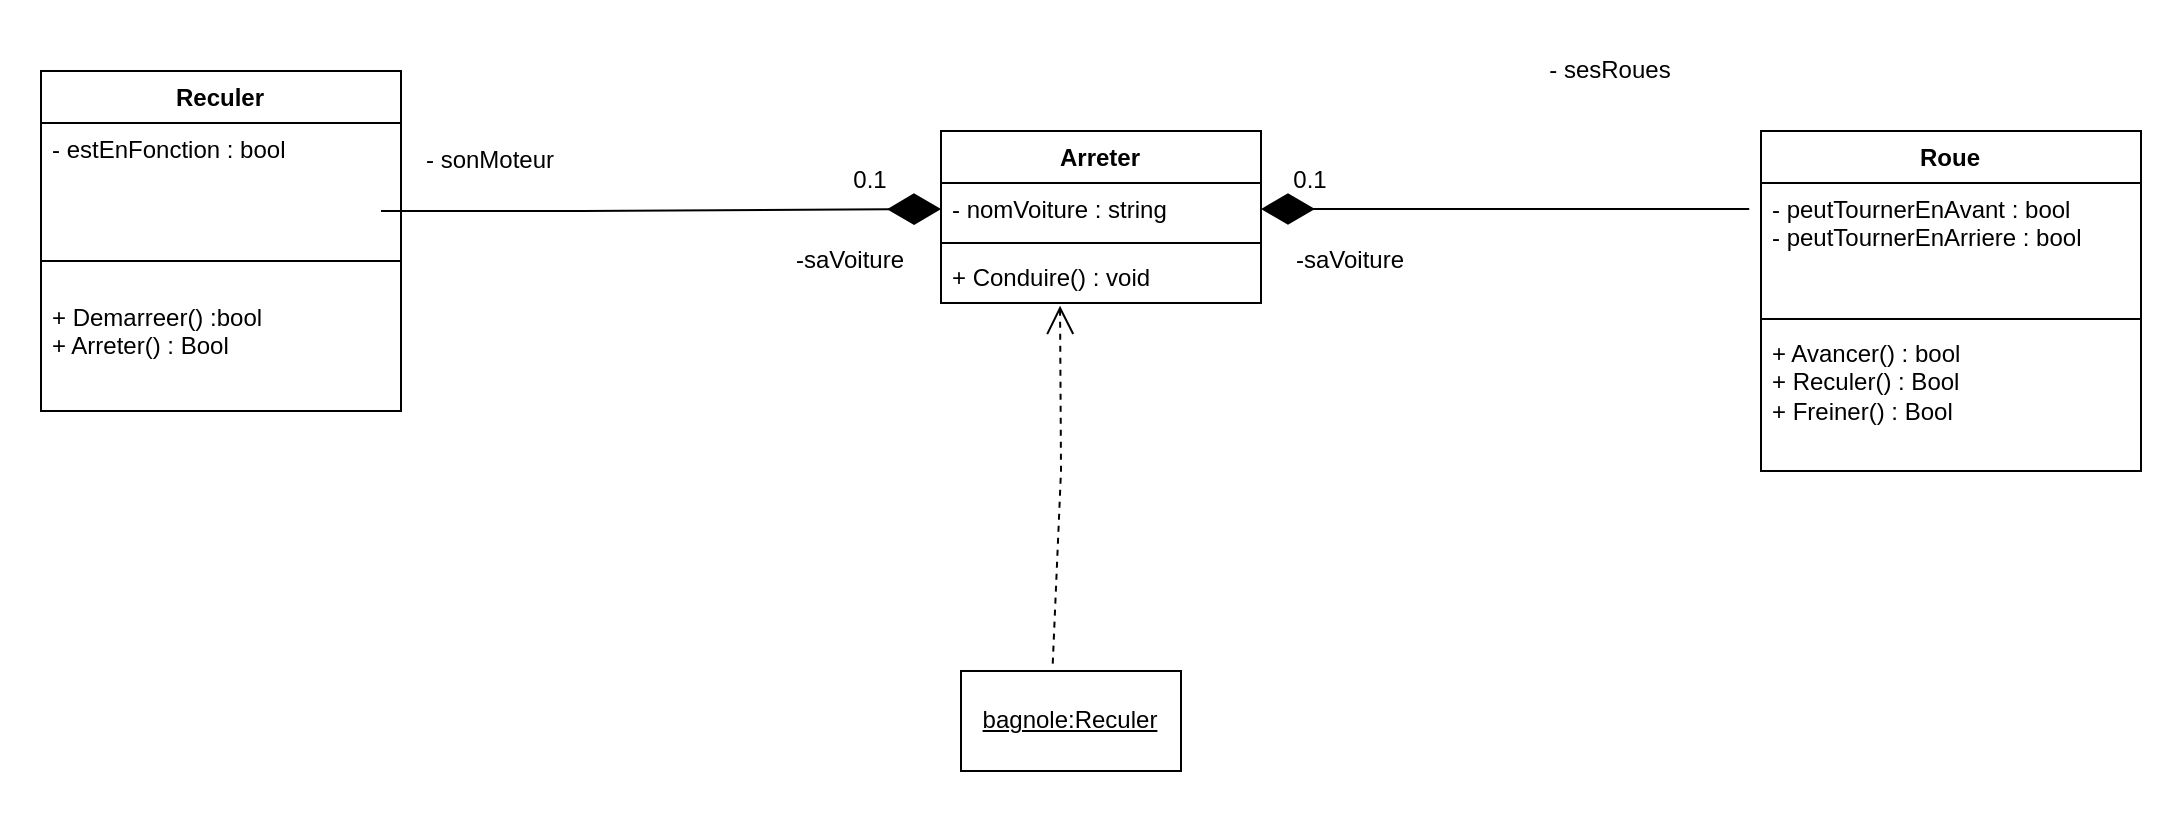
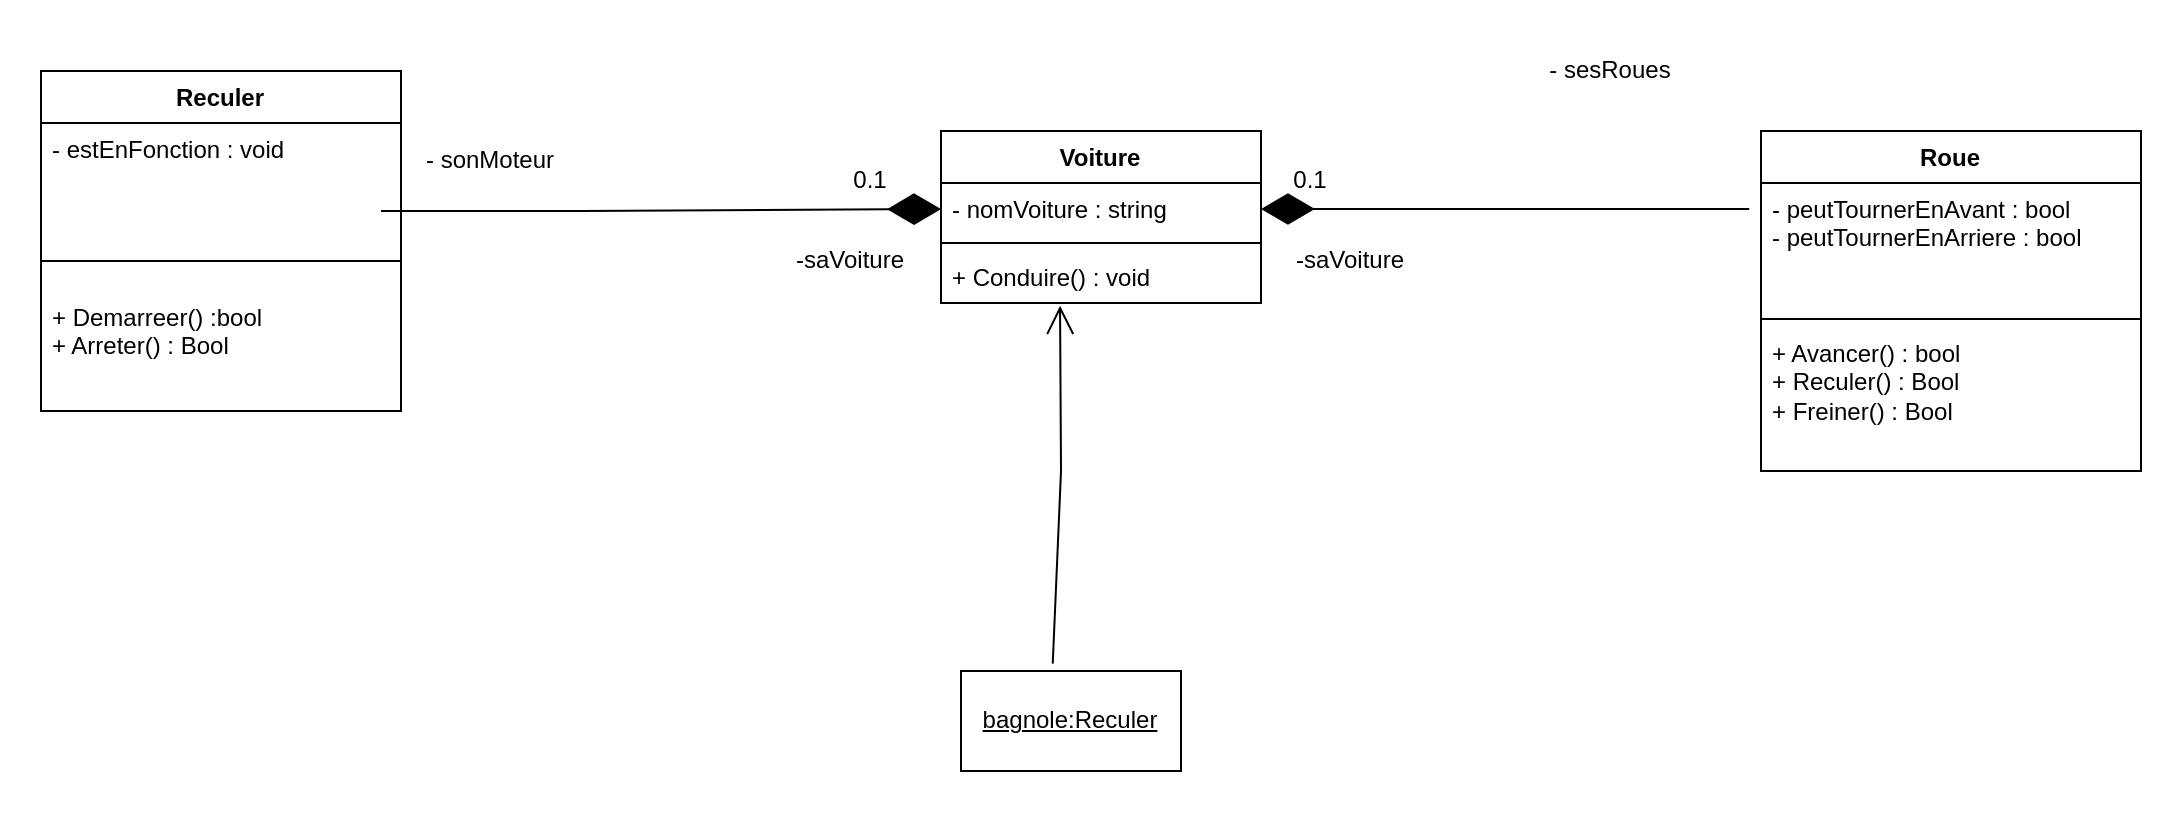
(182, 151) -> (182, 151)
(1101, 159) -> (1101, 159)
(1060, 487) -> (1060, 487)
